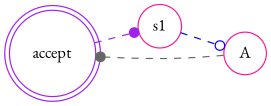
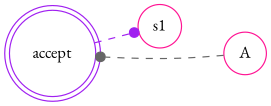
(198, 38) -> none
